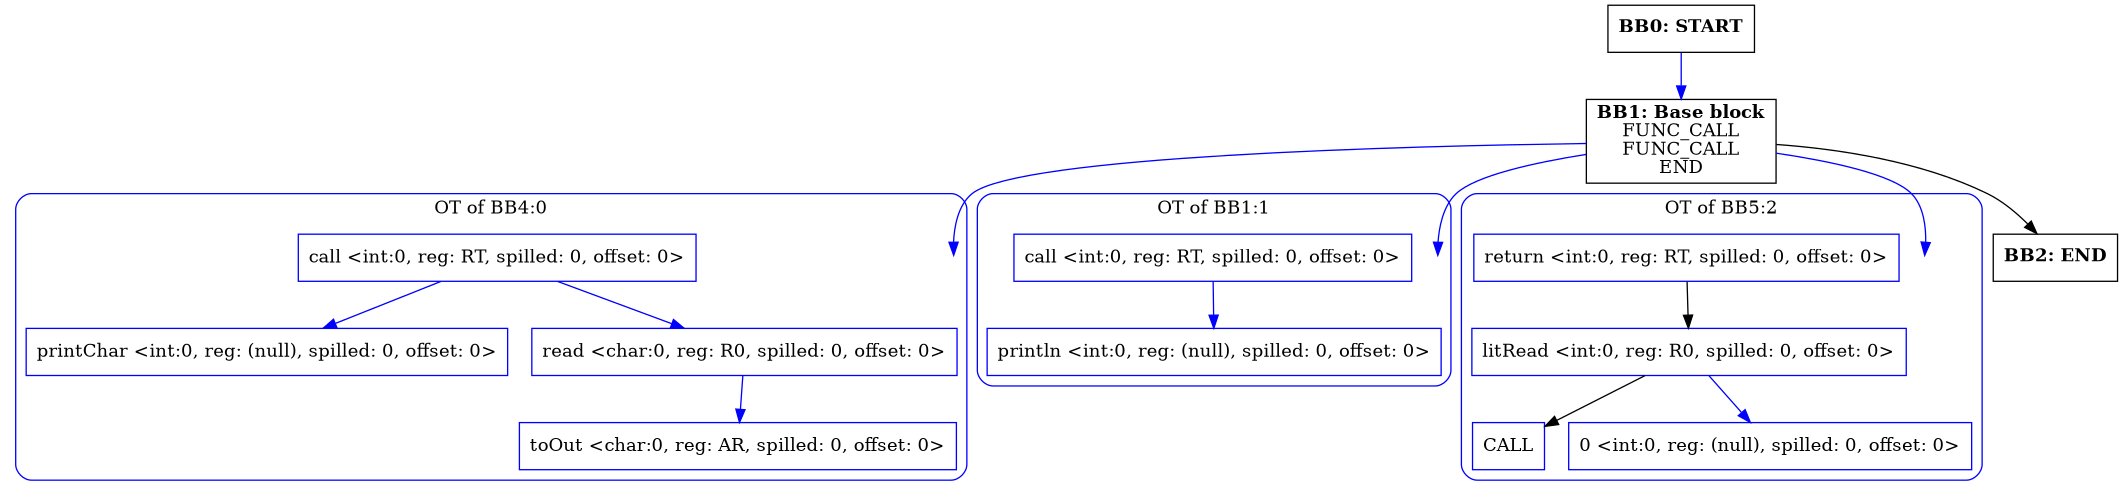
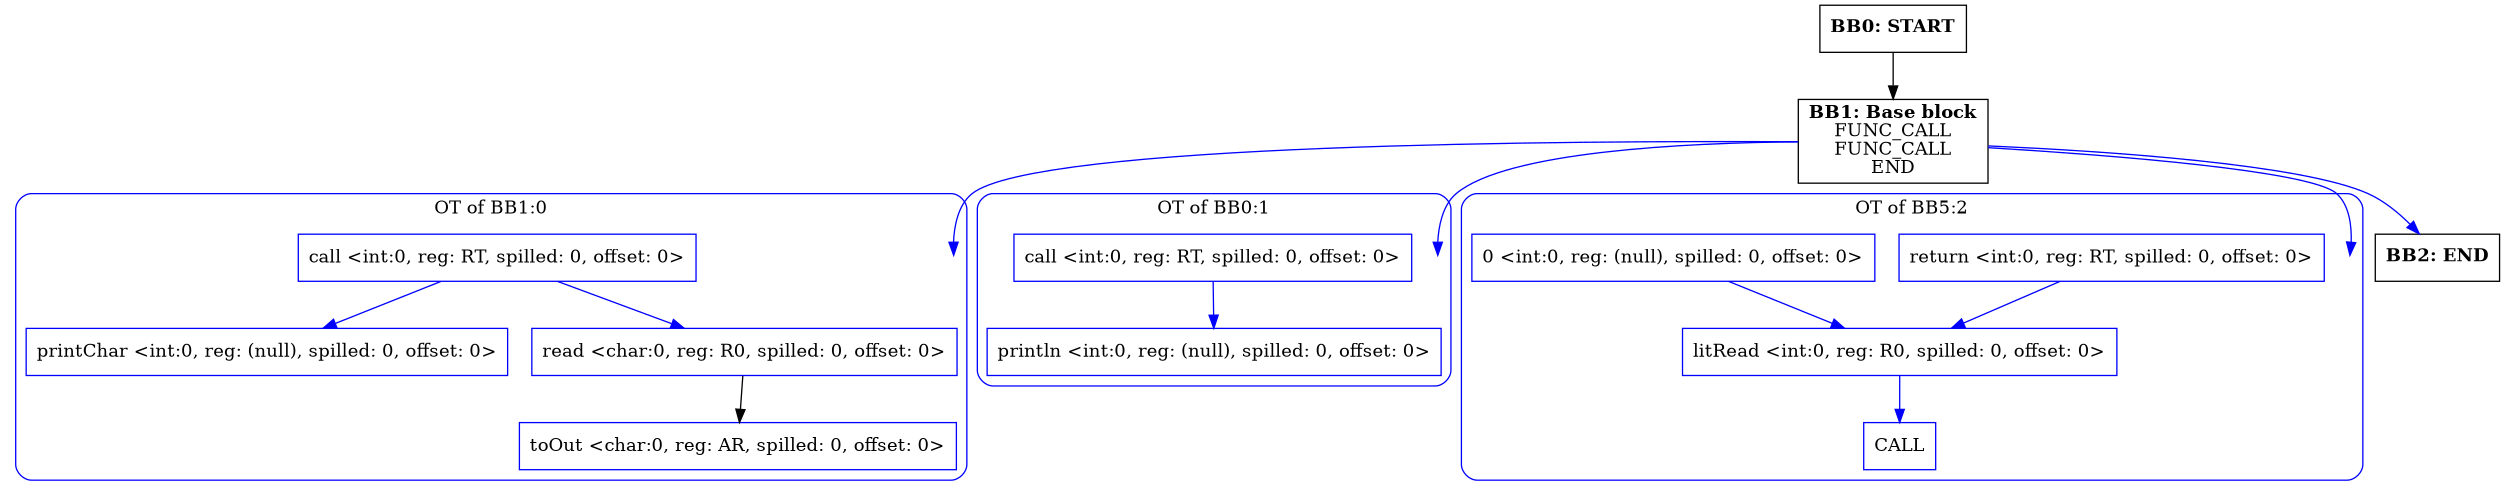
(1681, 69) -> (1893, 69)
(1909, 165) -> (2206, 162)
(491, 209) -> (491, 209)
(1214, 209) -> (1214, 209)
(1688, 298) -> (2012, 302)
(742, 393) -> (742, 393)
(1725, 394) -> (1780, 302)
(1601, 398) -> (1900, 393)
